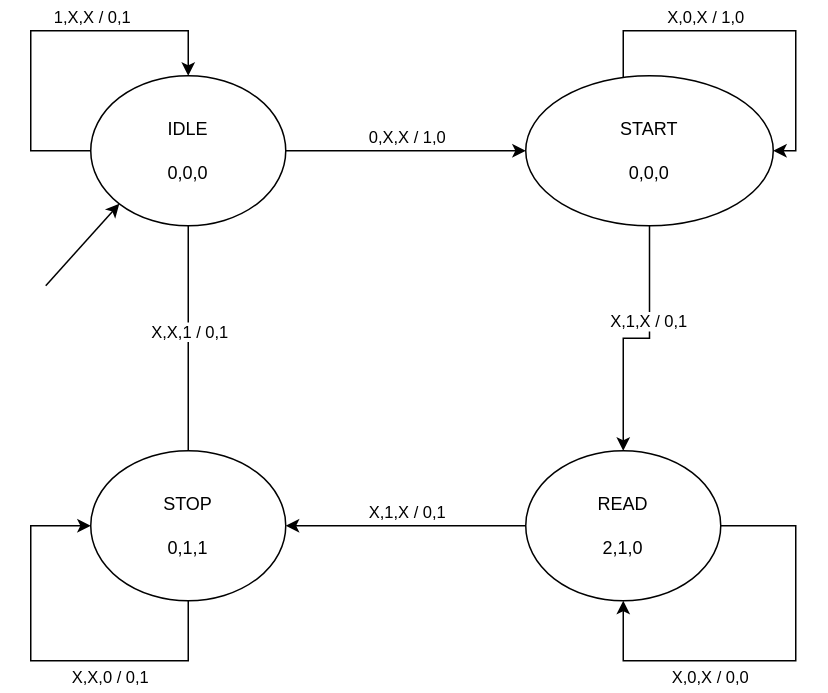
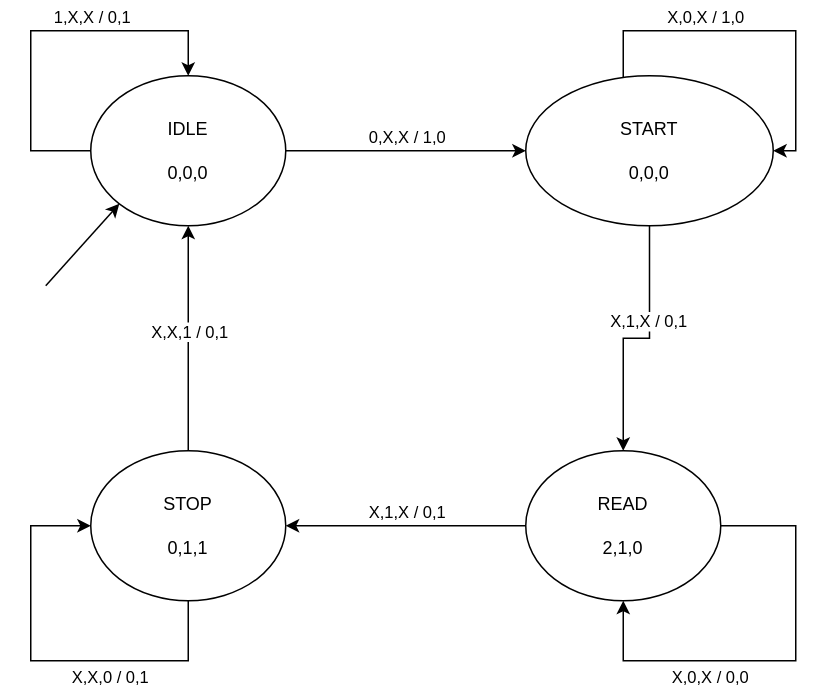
(188, 232) -> (188, 237)
